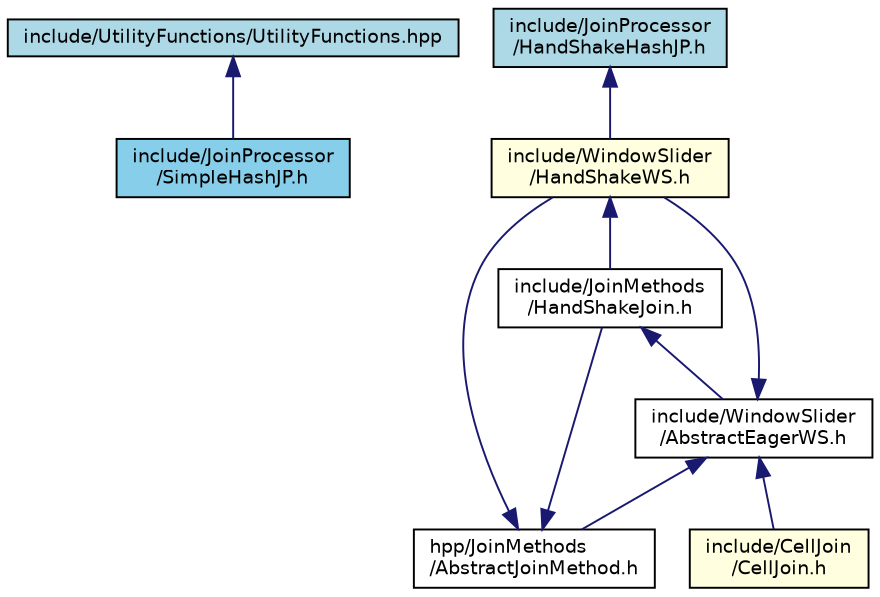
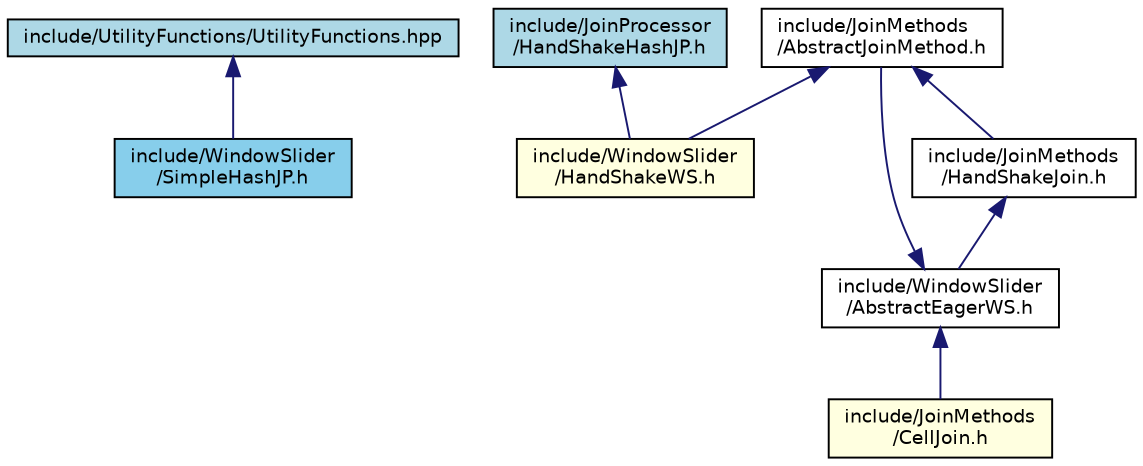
(233, 168) -> (233, 168)
(610, 243) -> none
(741, 273) -> none
(534, 559) -> (882, 38)
(779, 559) -> (940, 428)
